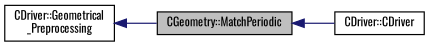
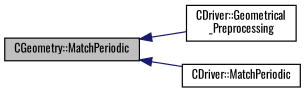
(142, 23) -> (169, 34)
(380, 23) -> (241, 76)
